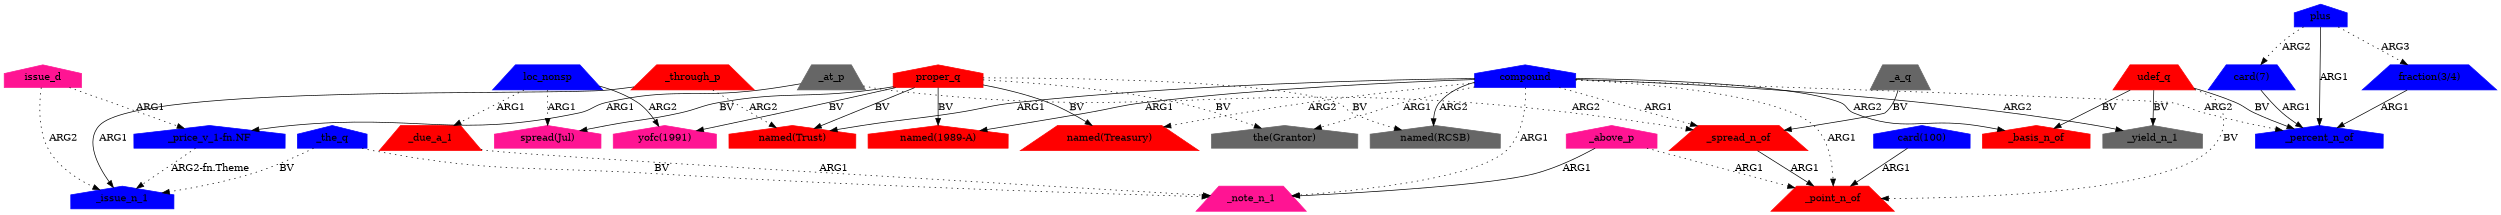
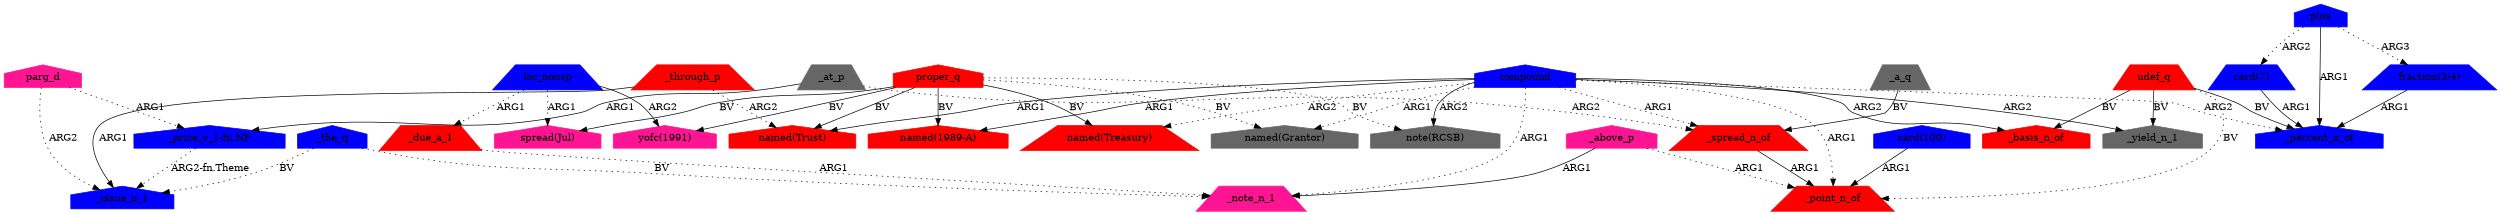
(43, 77) -> (43, 77)
(1285, 138) -> (1285, 138)
(1435, 138) -> (1435, 138)
